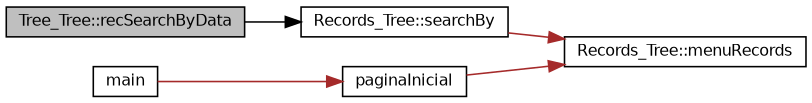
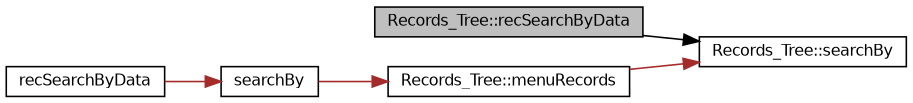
(125, 22) -> (509, 22)
(528, 35) -> (656, 67)
(125, 82) -> (85, 82)
(405, 82) -> (270, 82)
